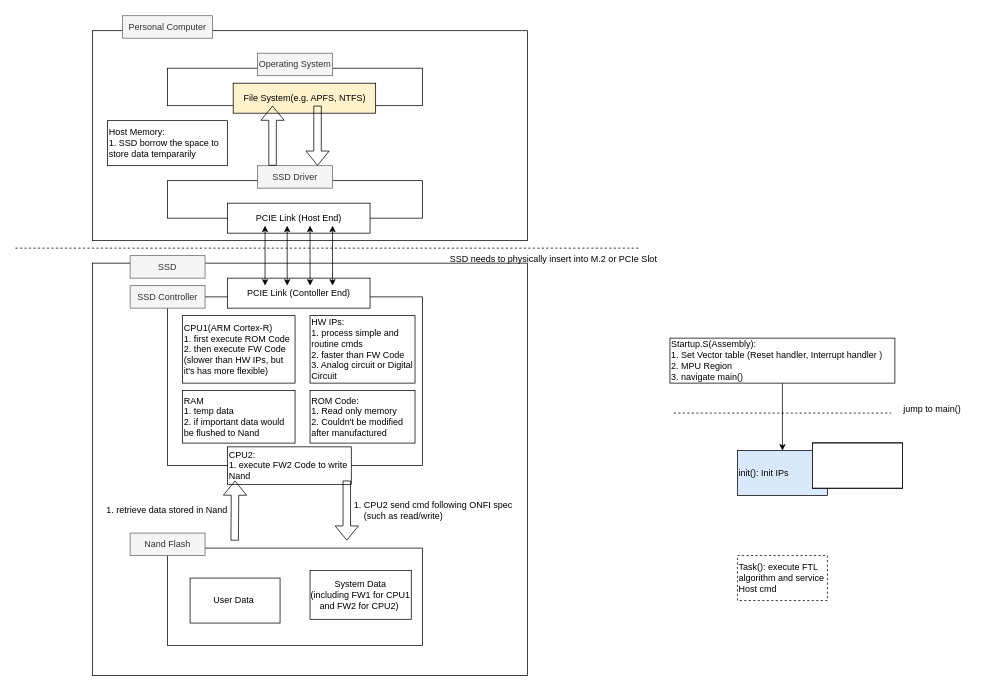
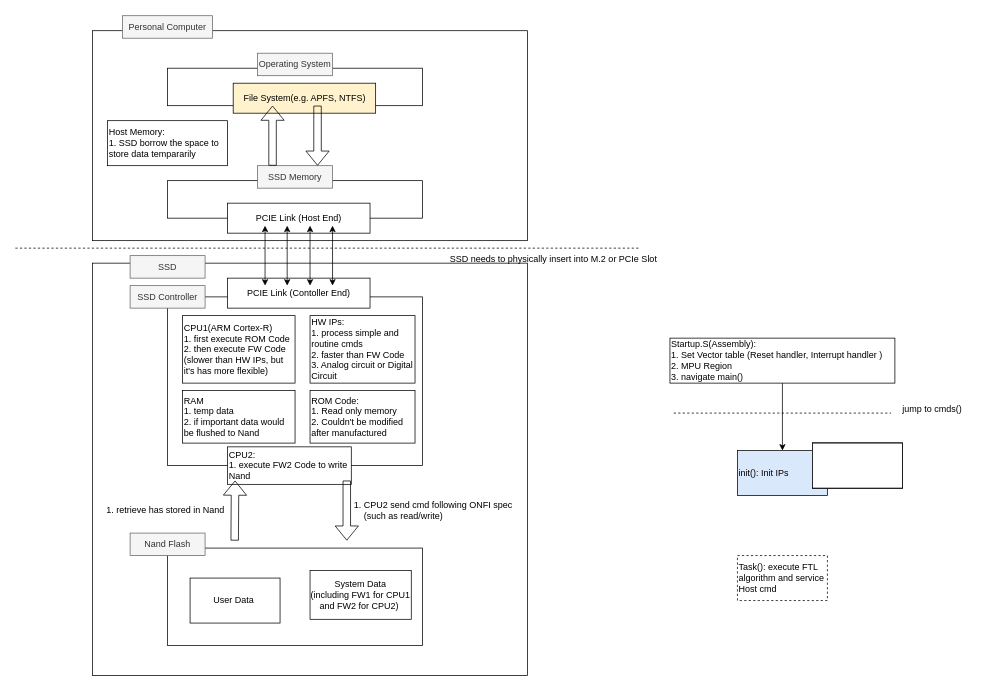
(295, 177) -> (295, 177)
(933, 409) -> (933, 409)
(150, 510) -> (148, 510)
